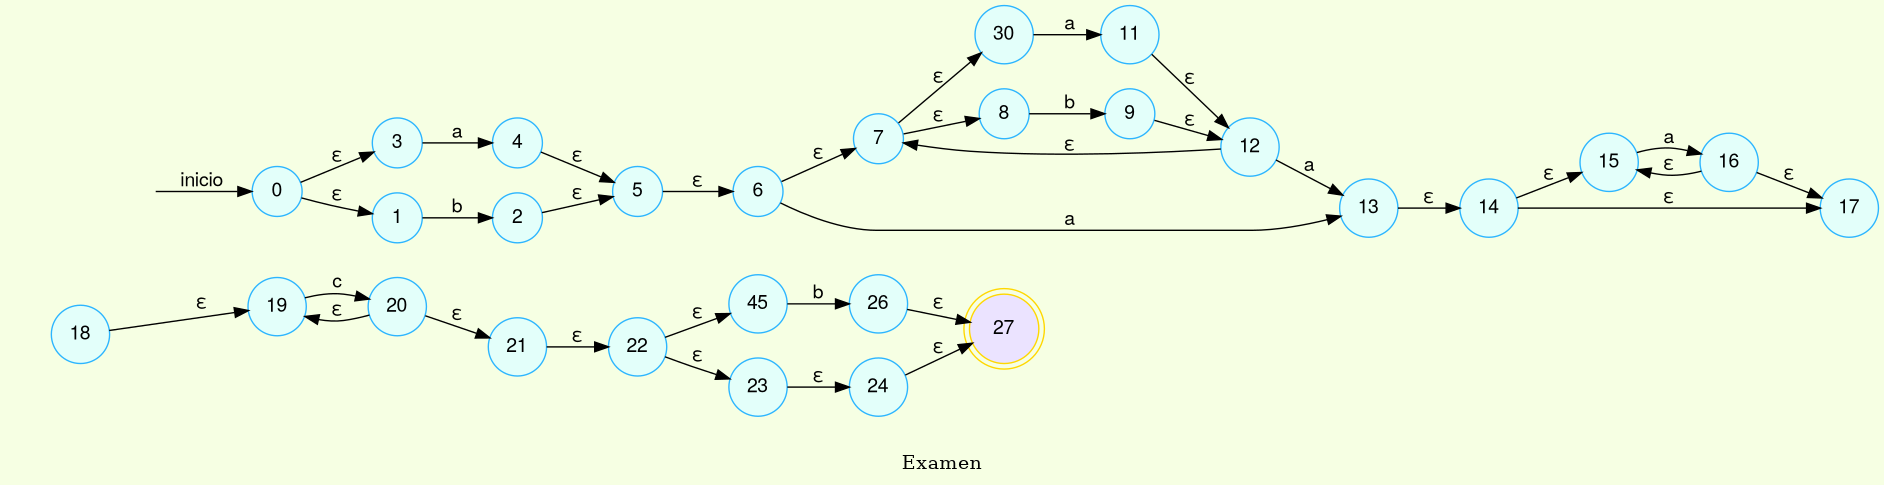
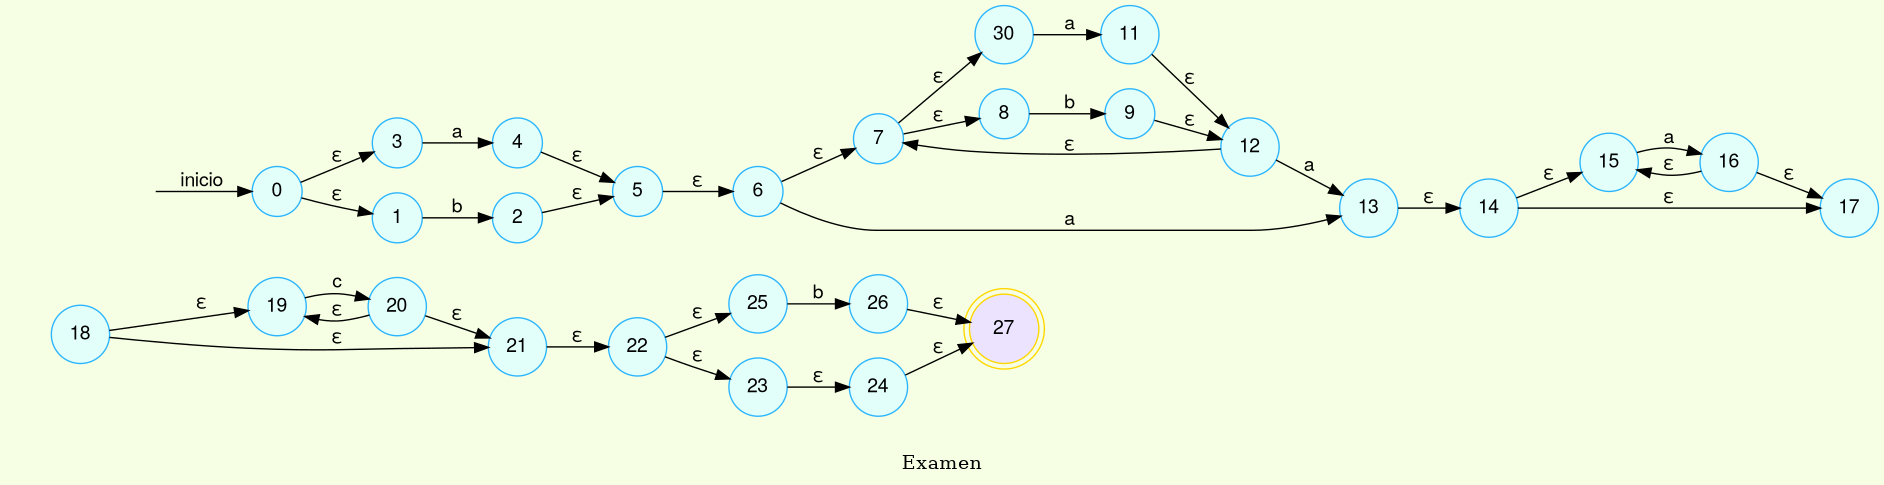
(758, 304) -> (758, 304)
none -> (292, 350)
